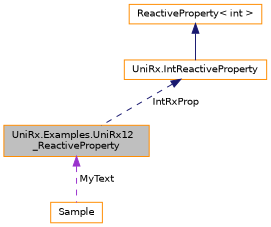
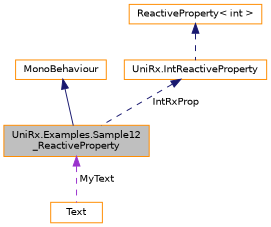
(195, 47) -> (195, 47)
none -> (61, 70)
(77, 141) -> (77, 141)
(77, 213) -> (77, 213)
